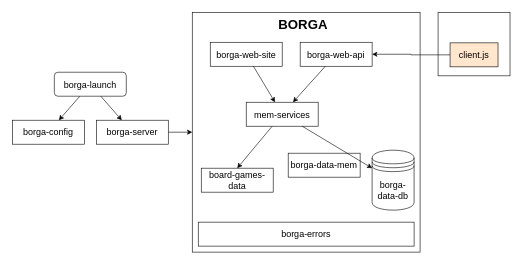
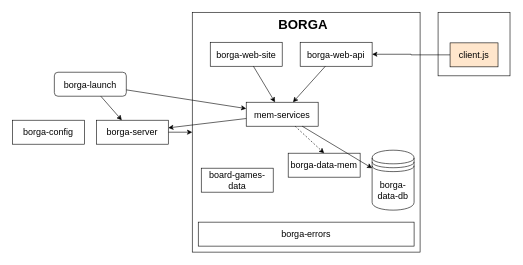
(68, 110) -> (185, 99)
none -> (298, 129)
(255, 147) -> (206, 123)
